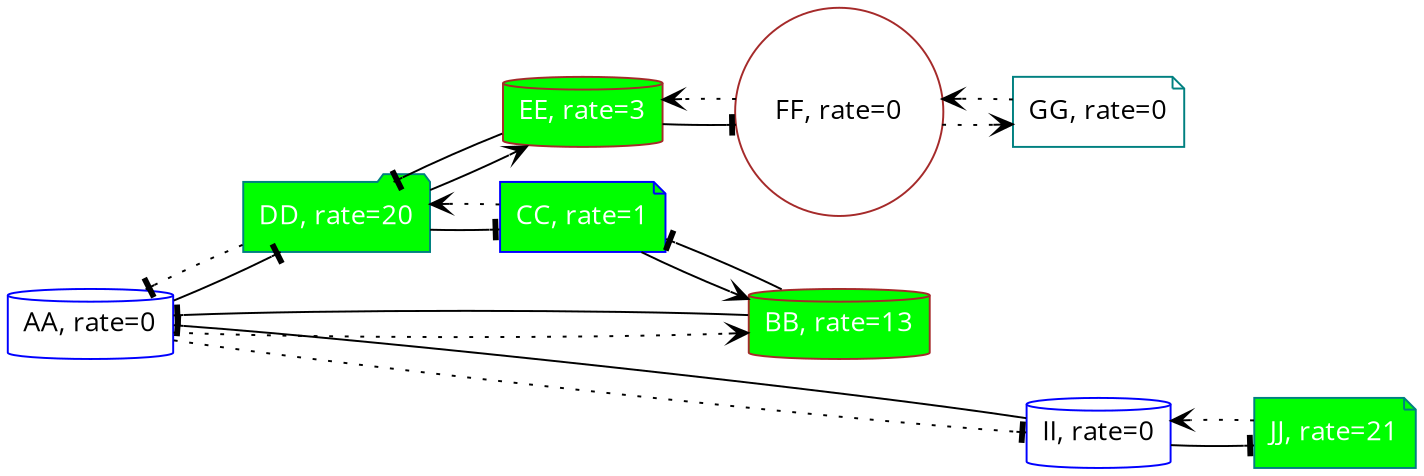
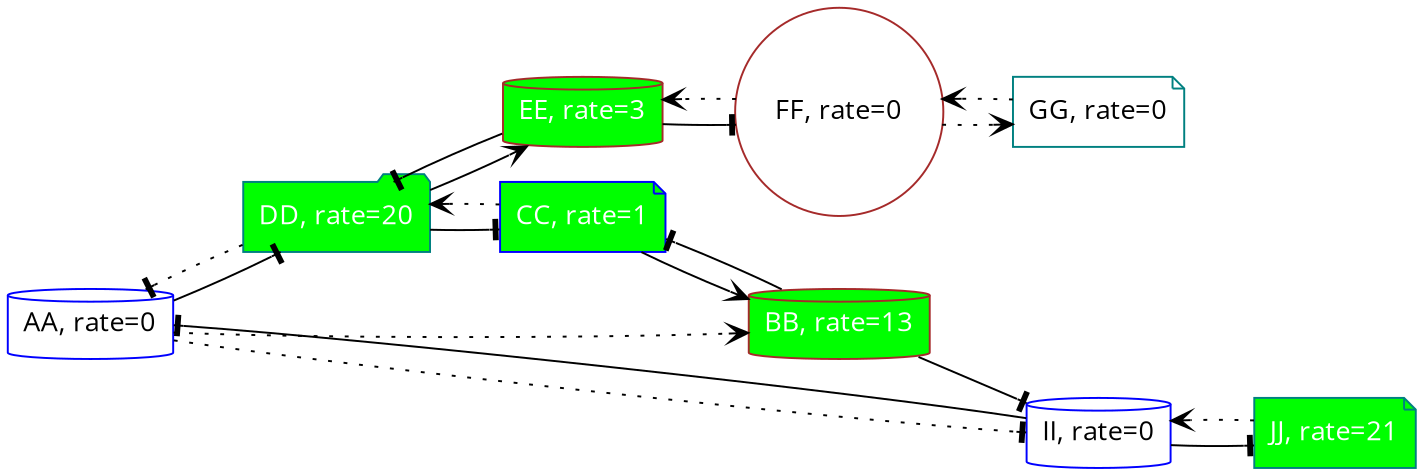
(466, 311) -> (968, 378)
